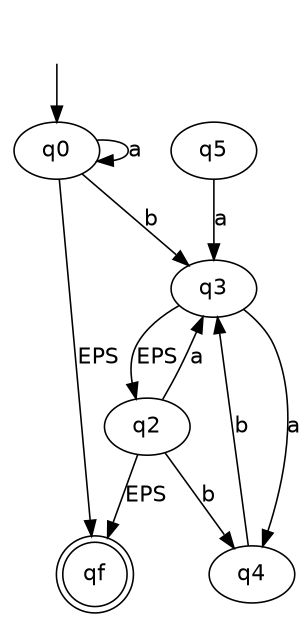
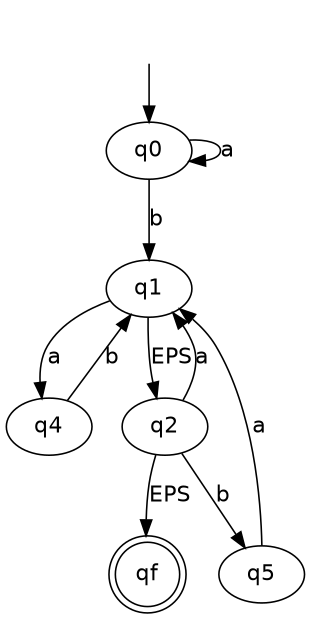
(214, 289) -> (149, 289)
(75, 350) -> none
(195, 494) -> (209, 494)
